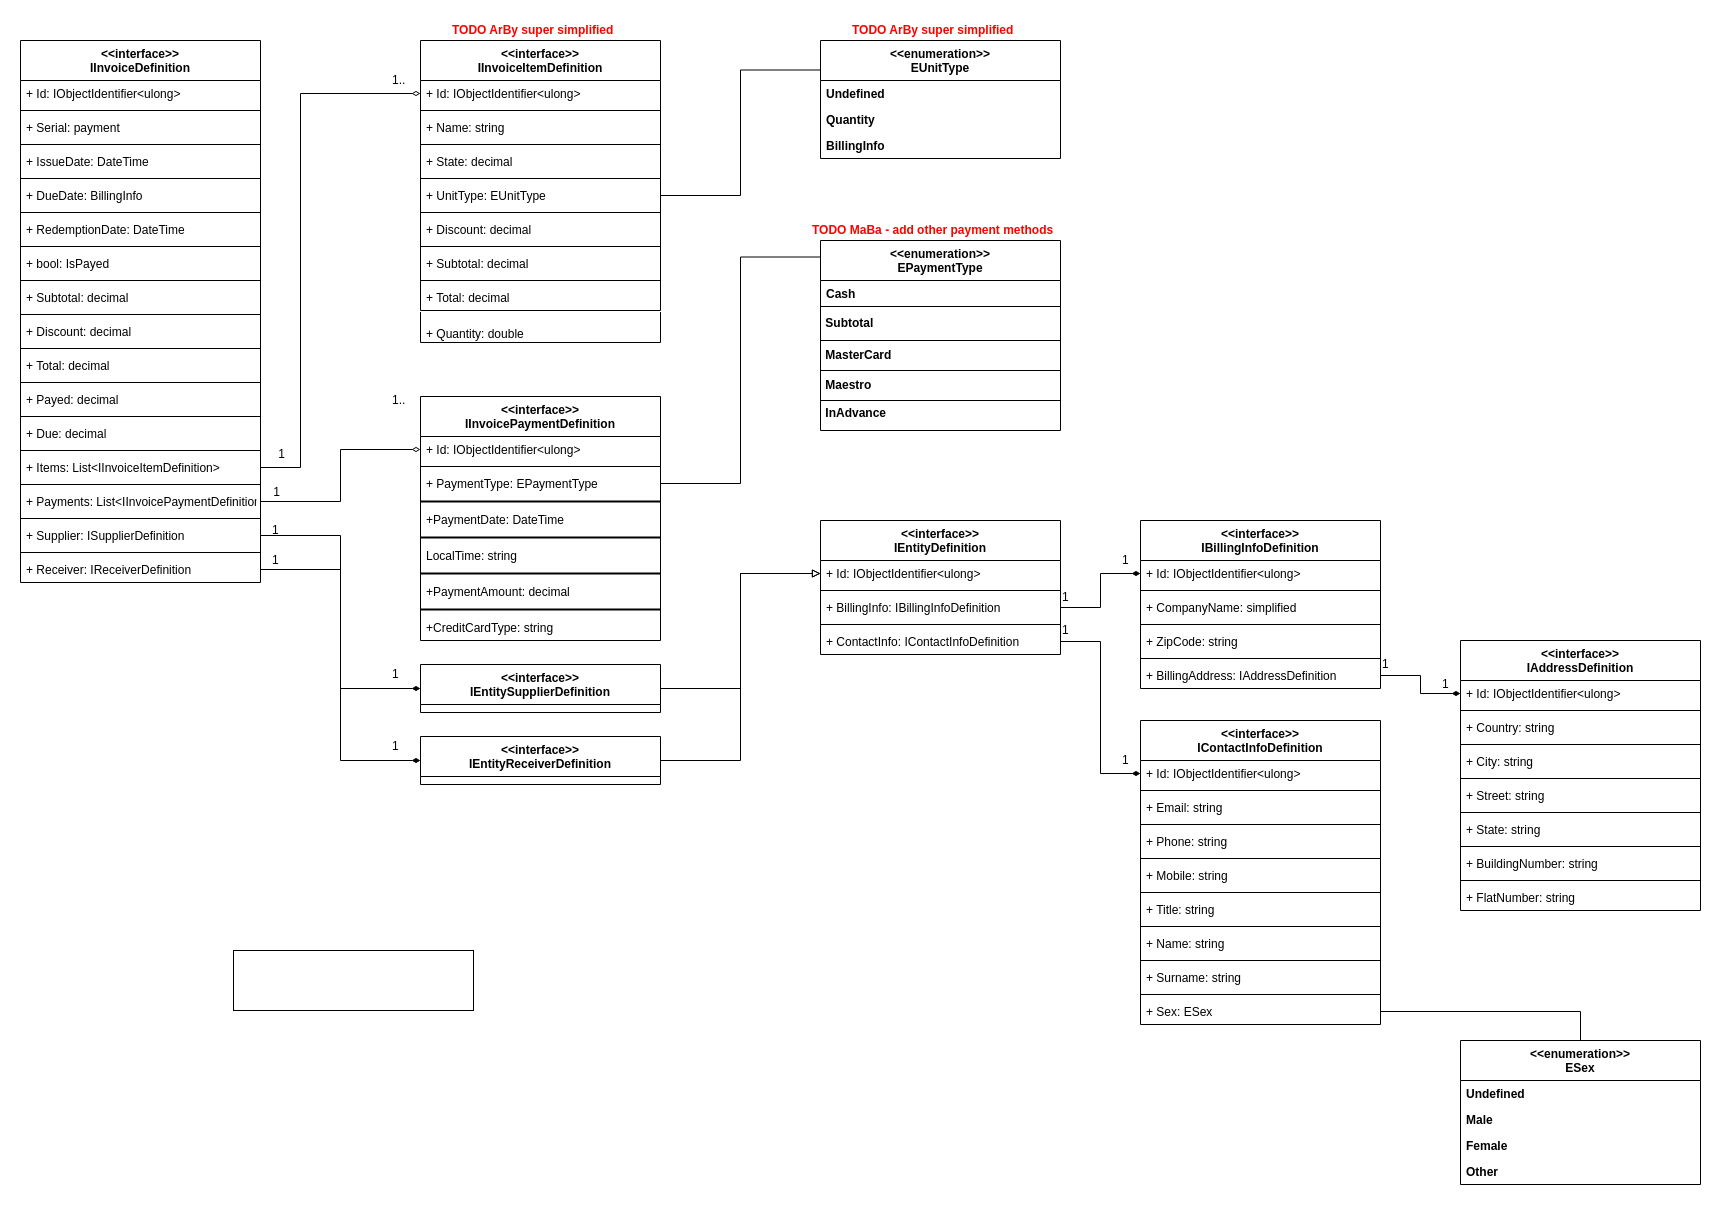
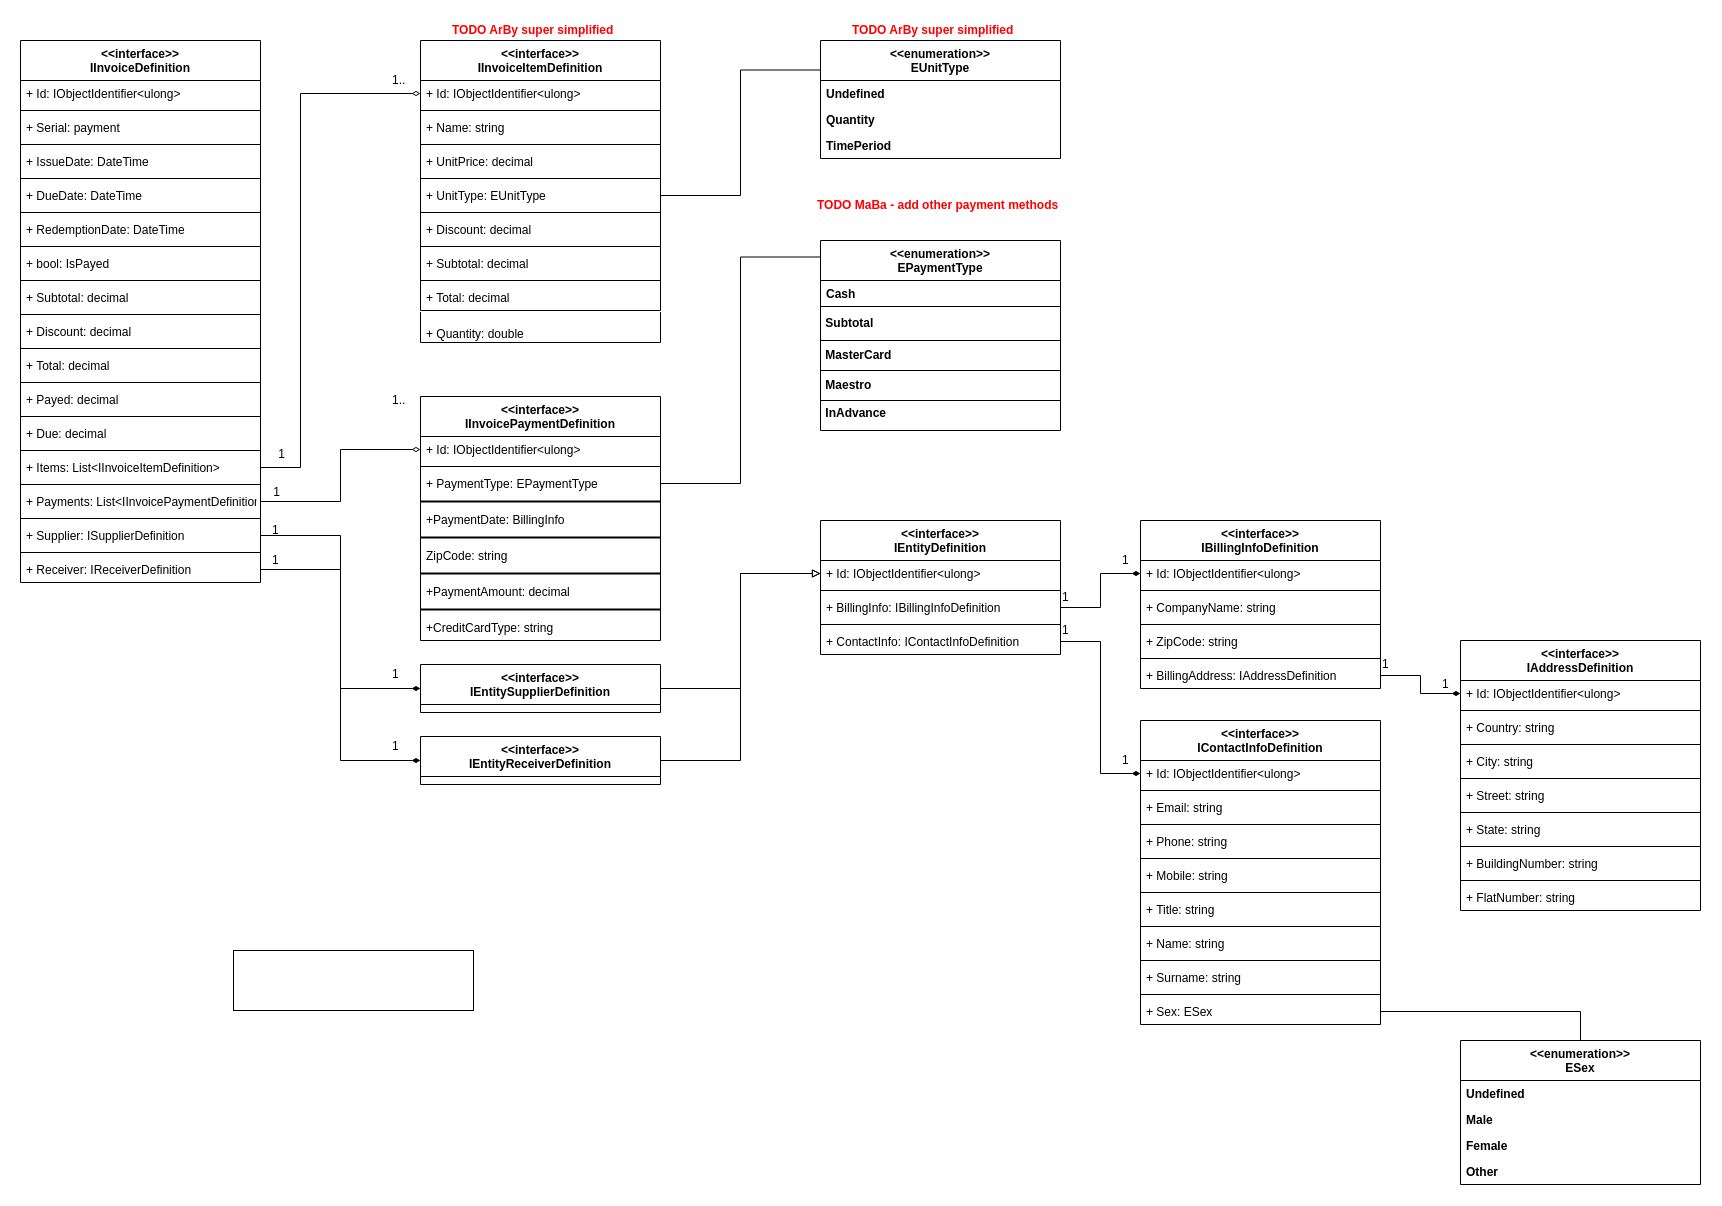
(857, 146) -> (856, 146)
(472, 162) -> (482, 162)
(89, 196) -> (84, 196)
(941, 231) -> (946, 206)
(495, 520) -> (501, 520)
(475, 556) -> (470, 556)
(1219, 608) -> (1210, 608)
